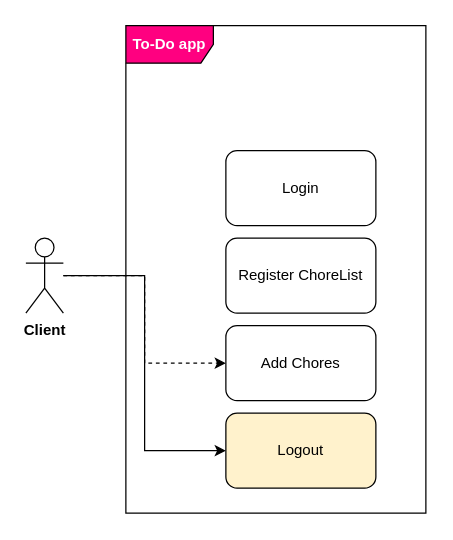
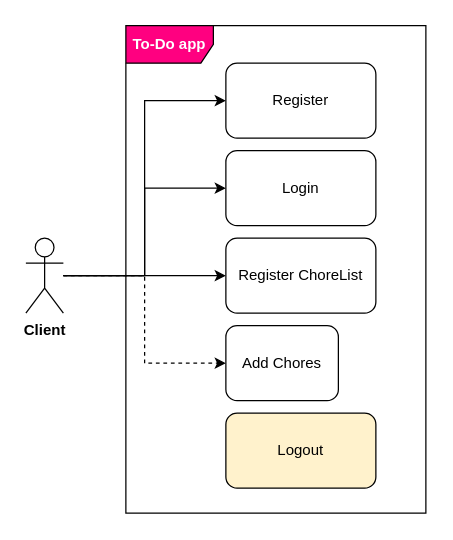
none -> (301, 101)
none -> (144, 107)
none -> (182, 188)
none -> (183, 276)
(301, 363) -> (282, 363)
(144, 445) -> none
